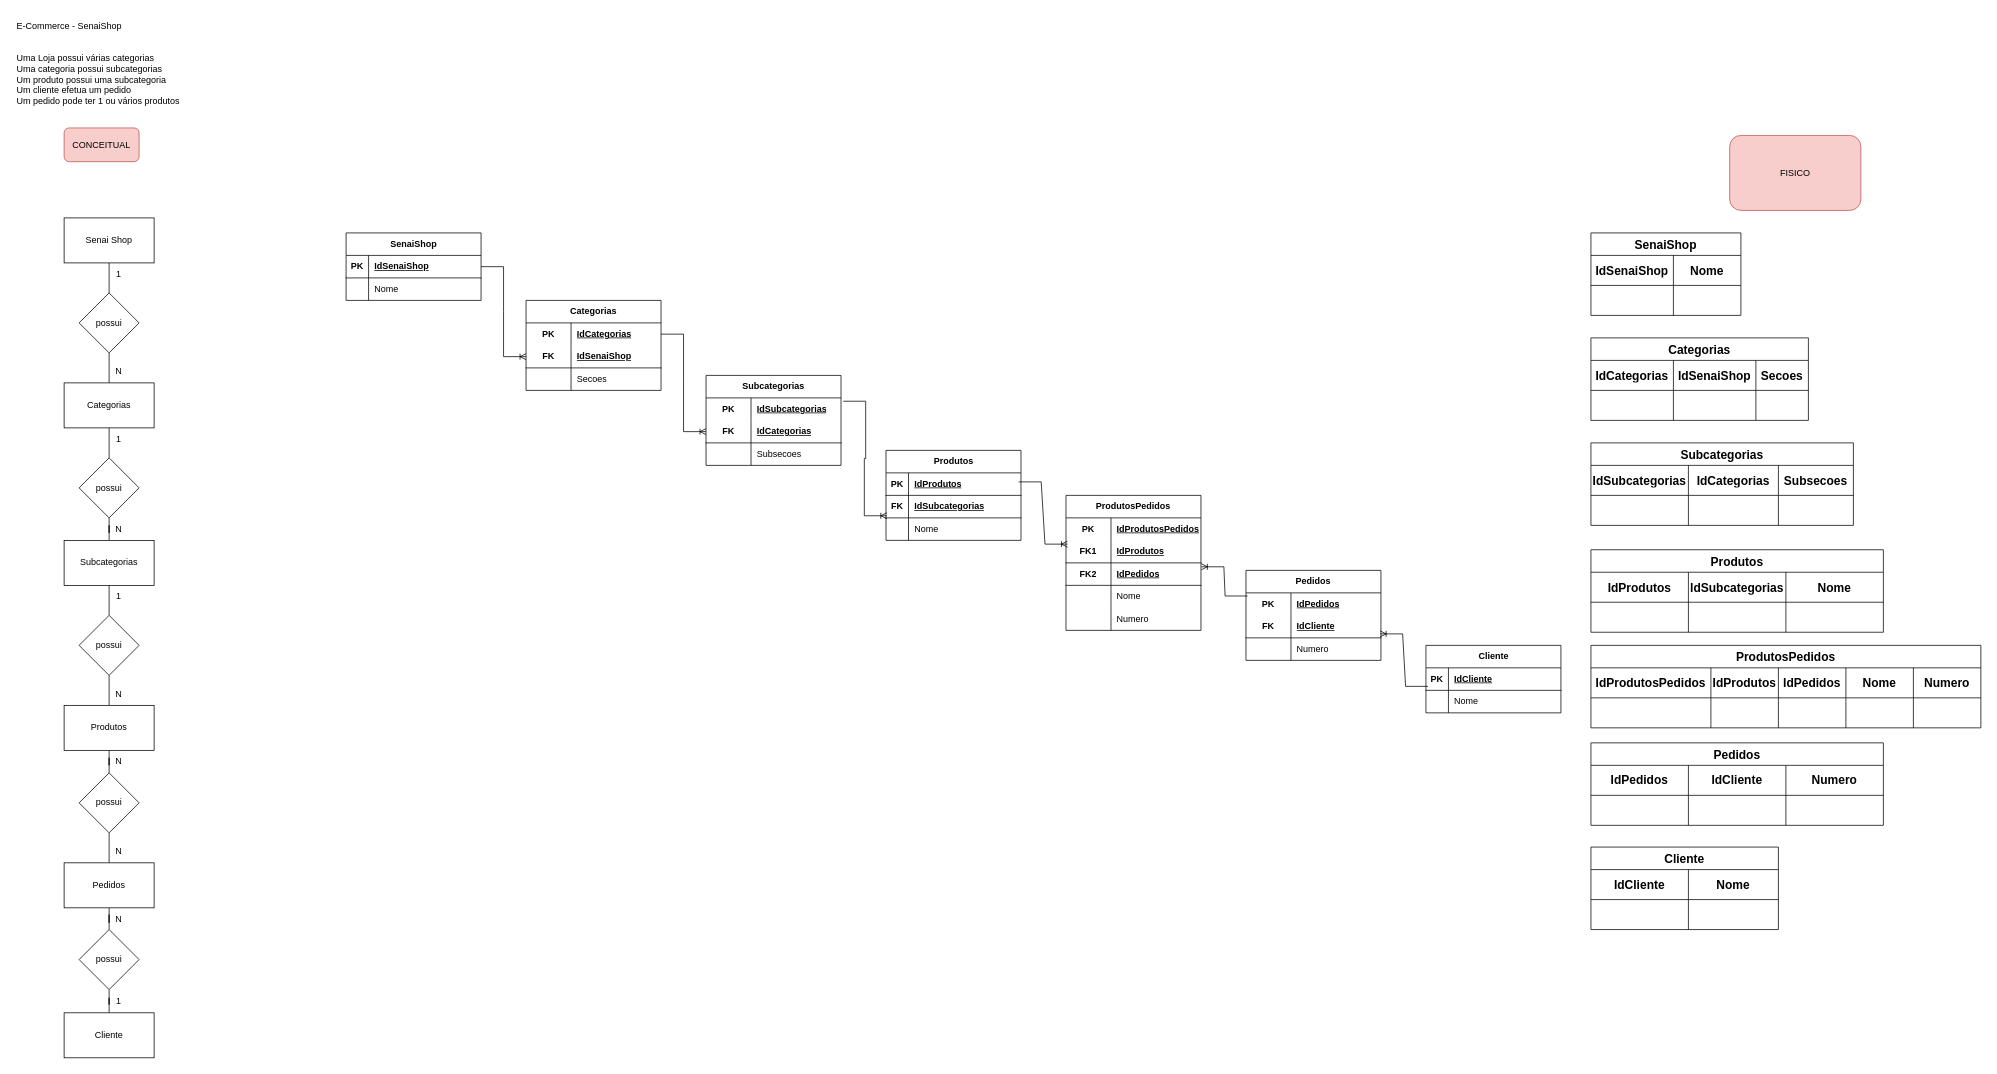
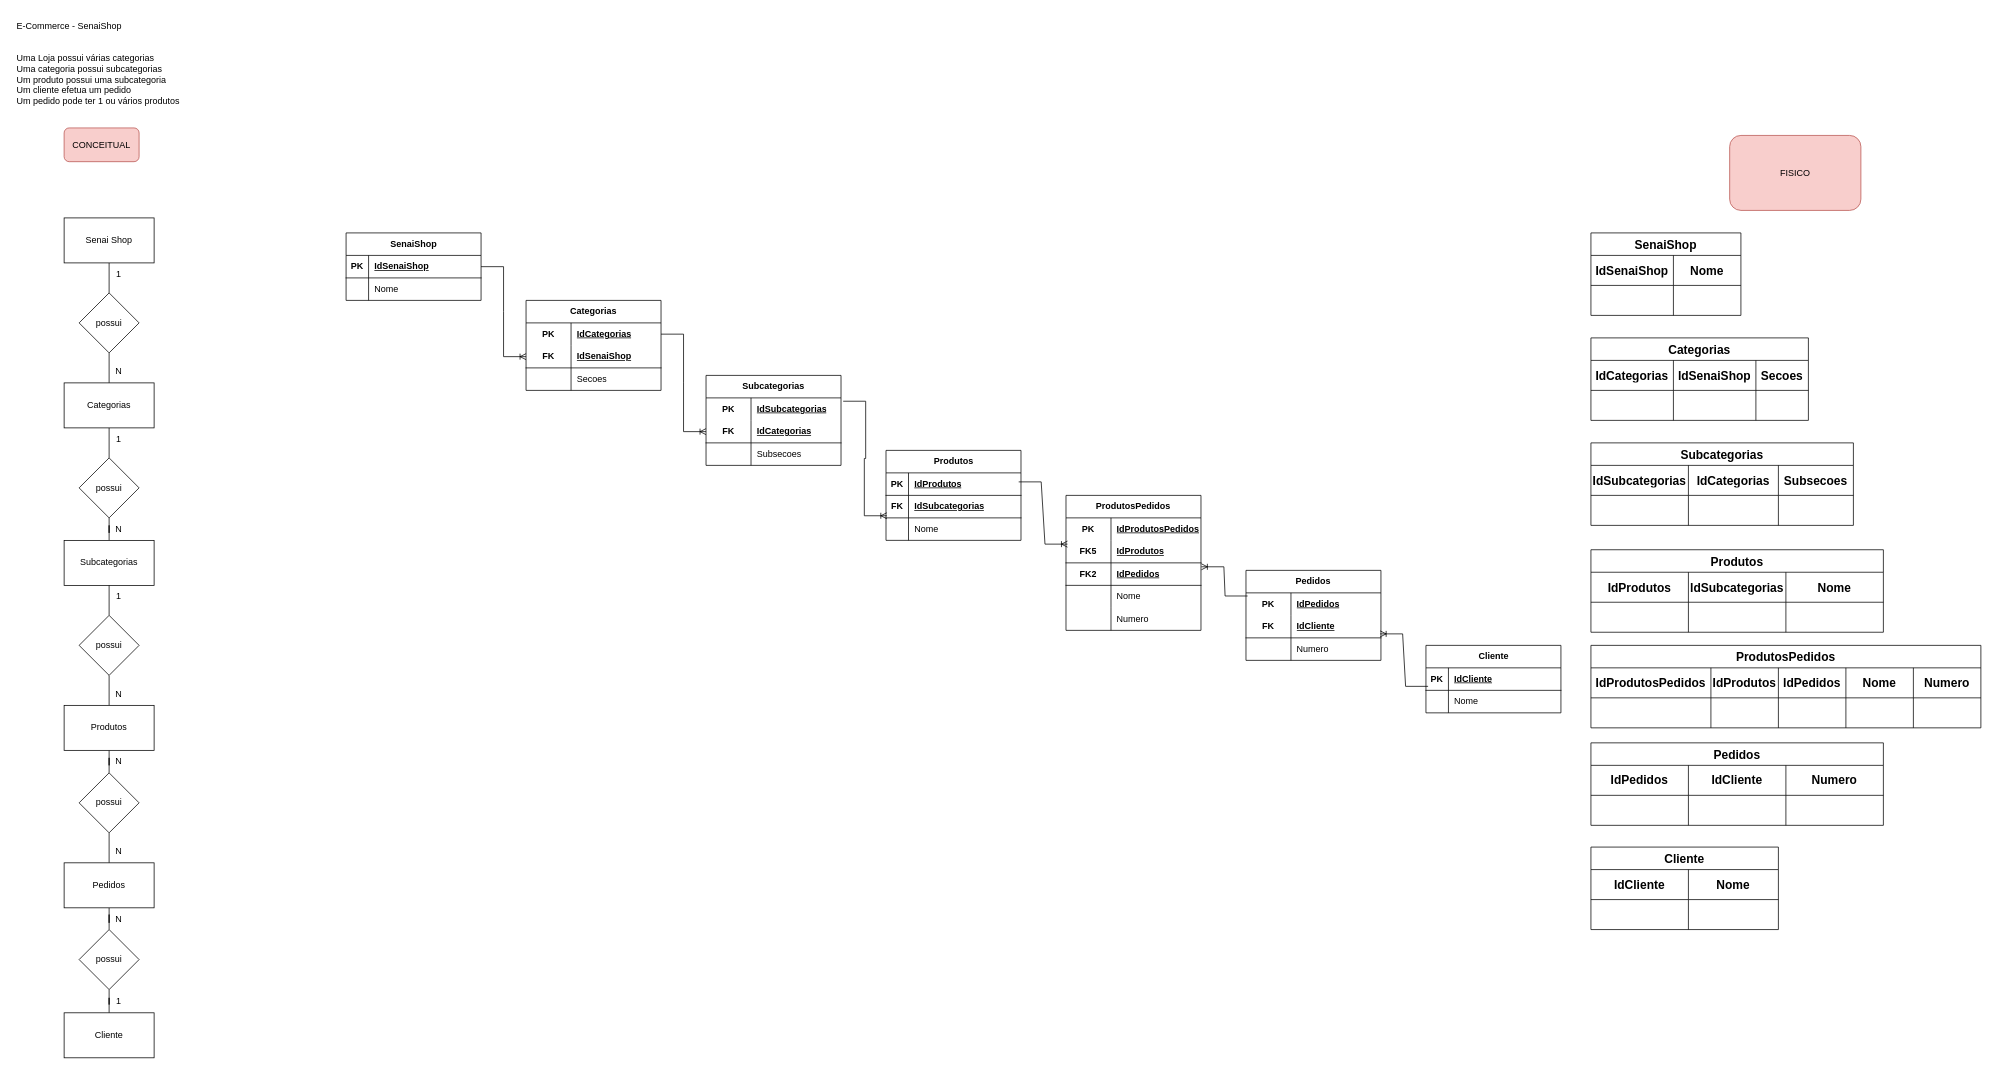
(1089, 552) -> (1089, 552)
